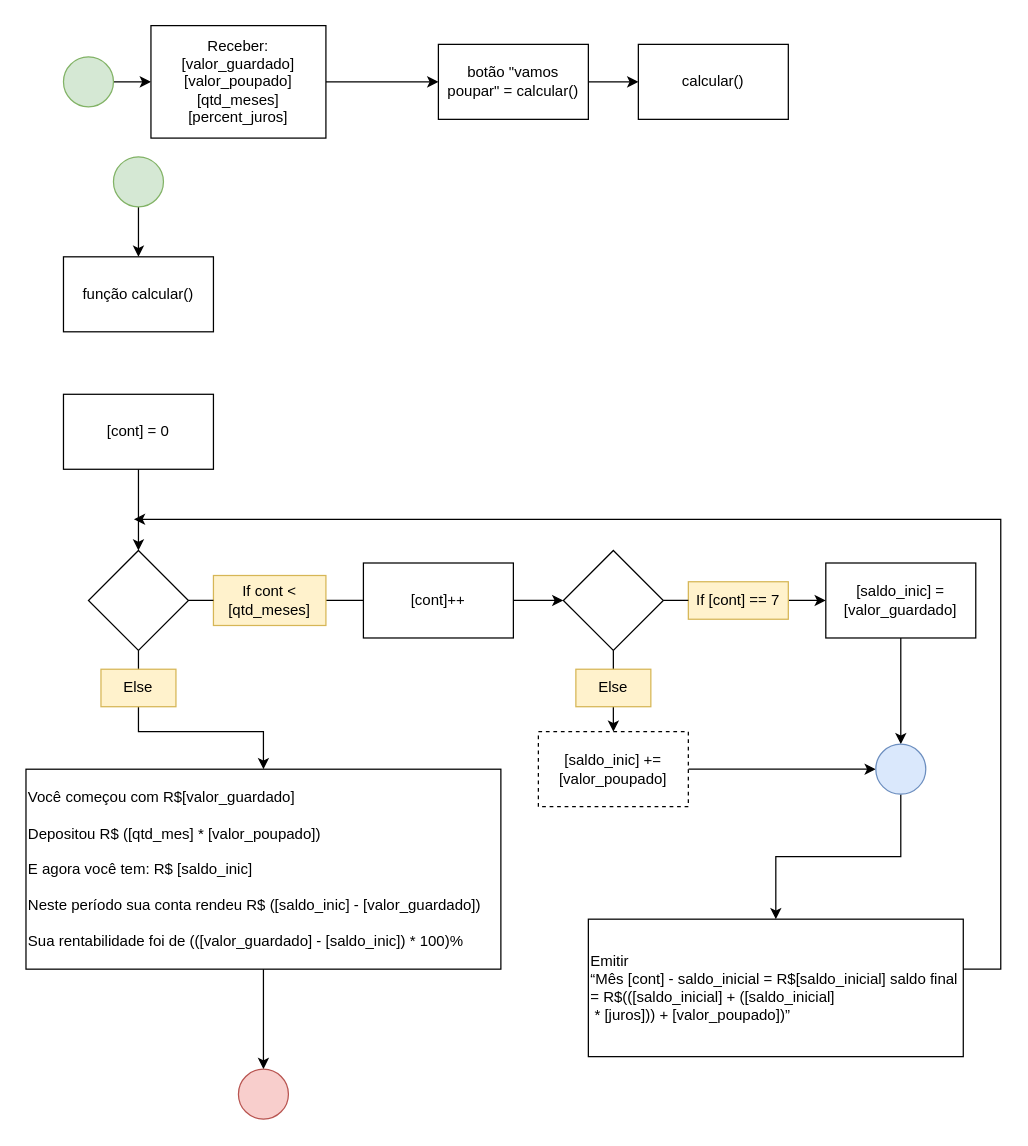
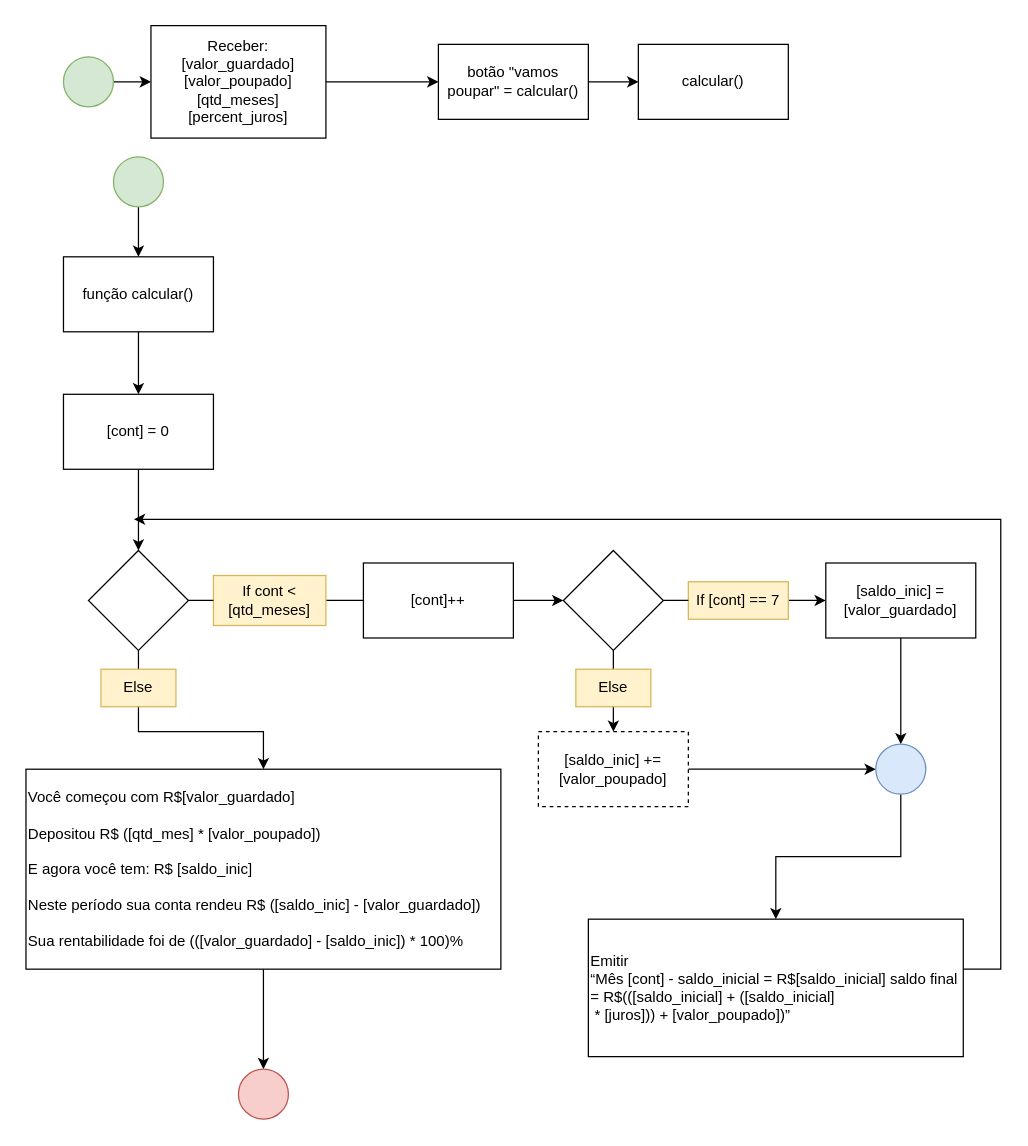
none -> (138, 359)
